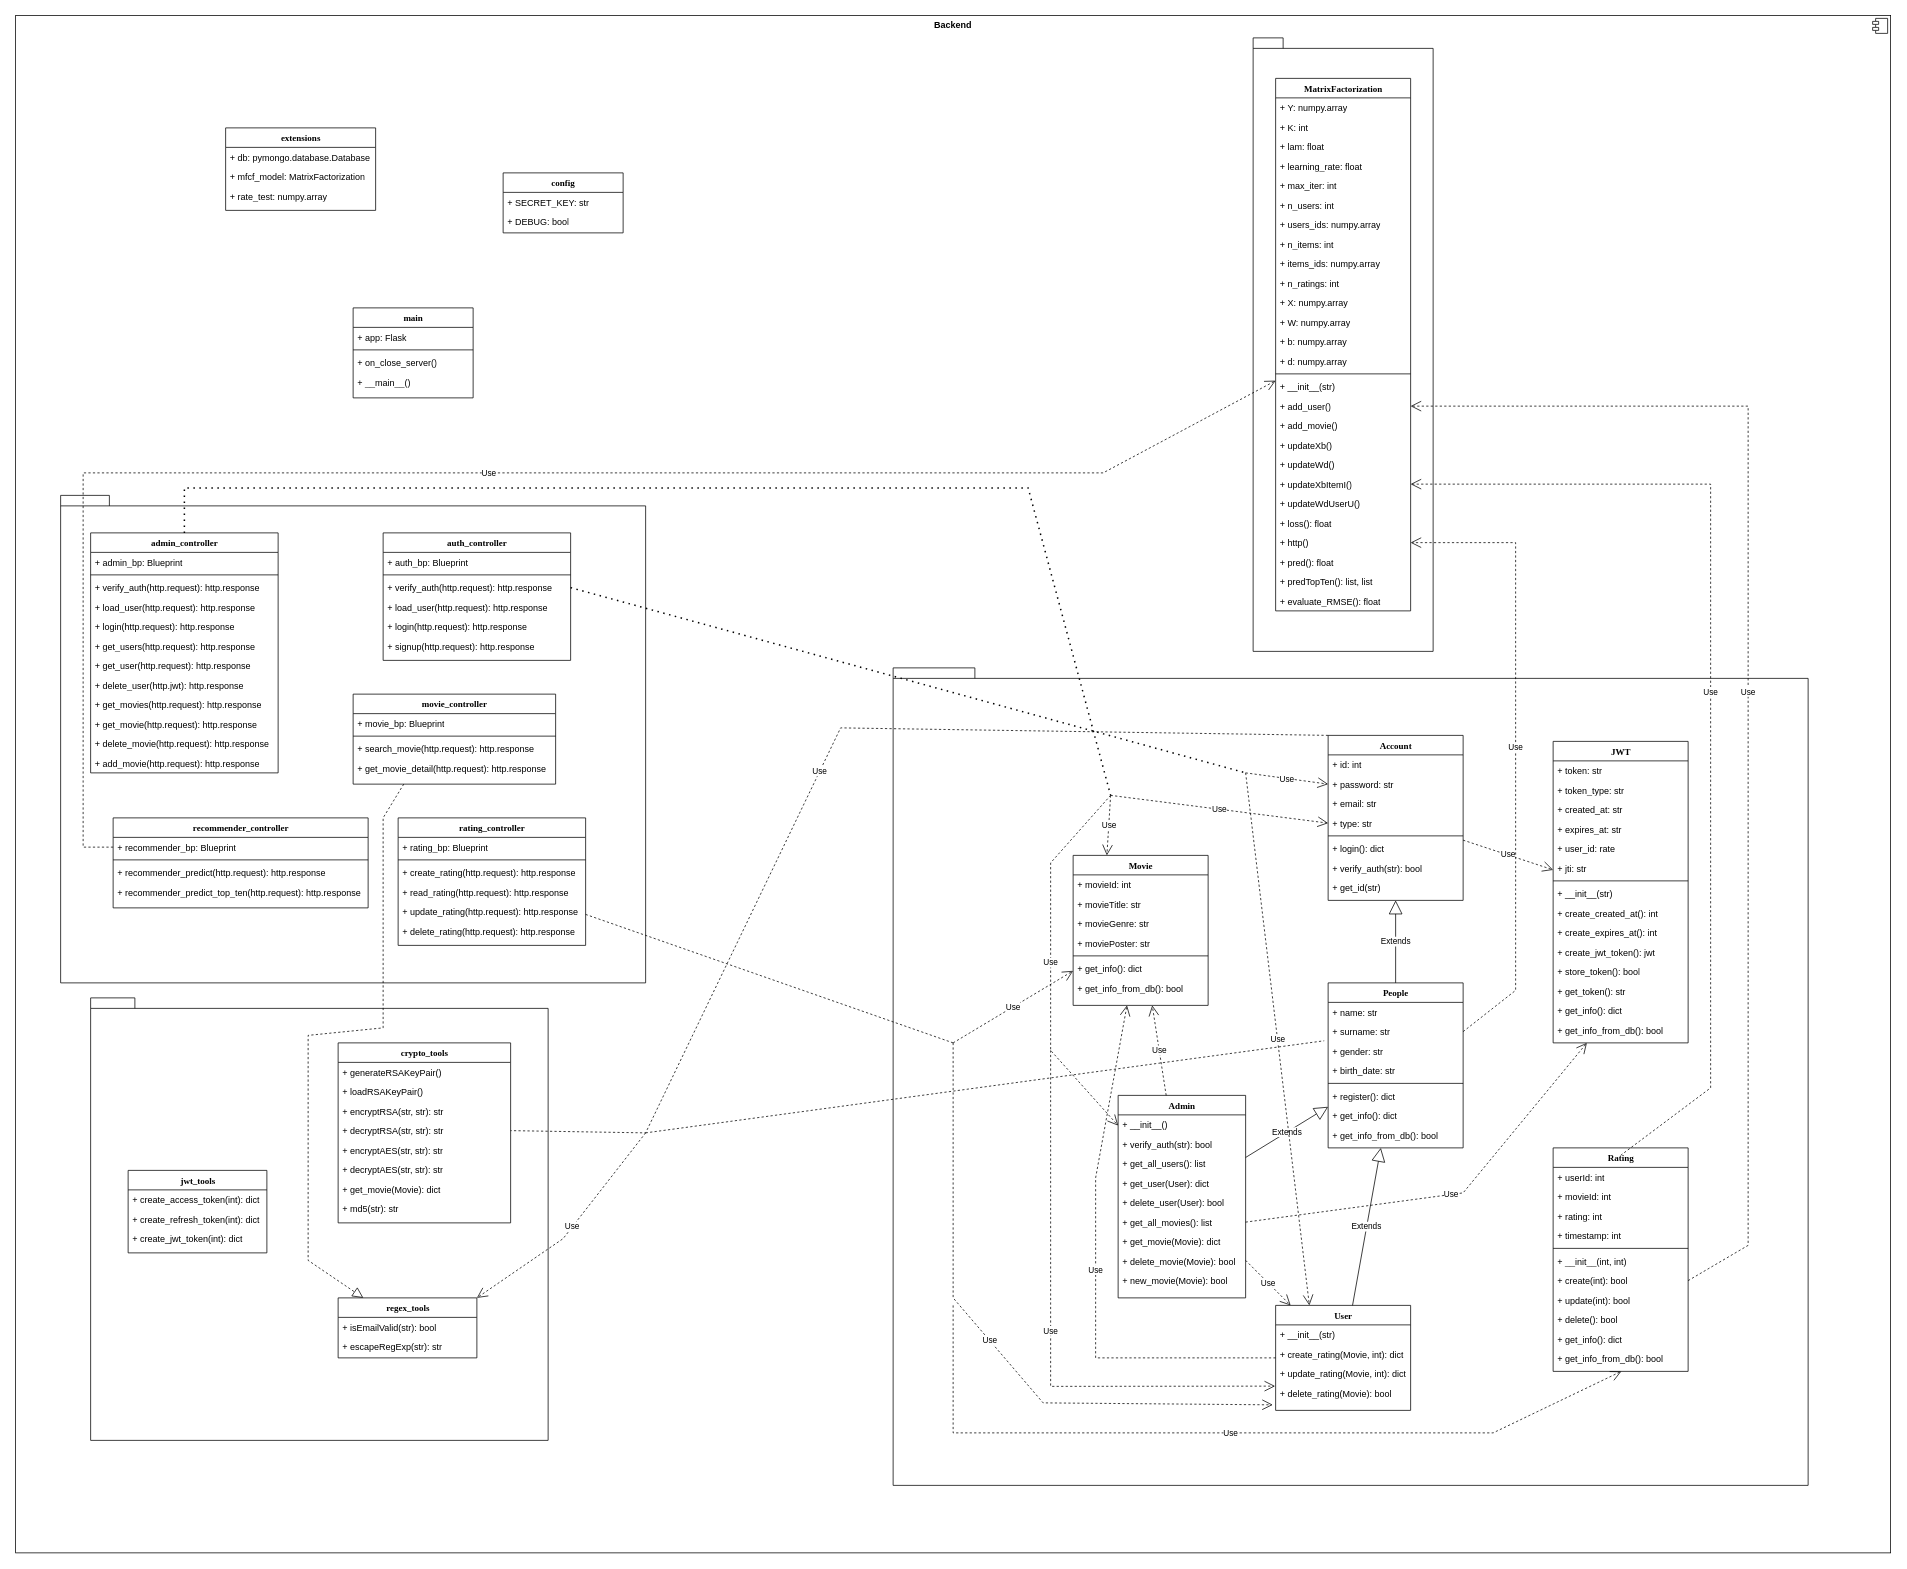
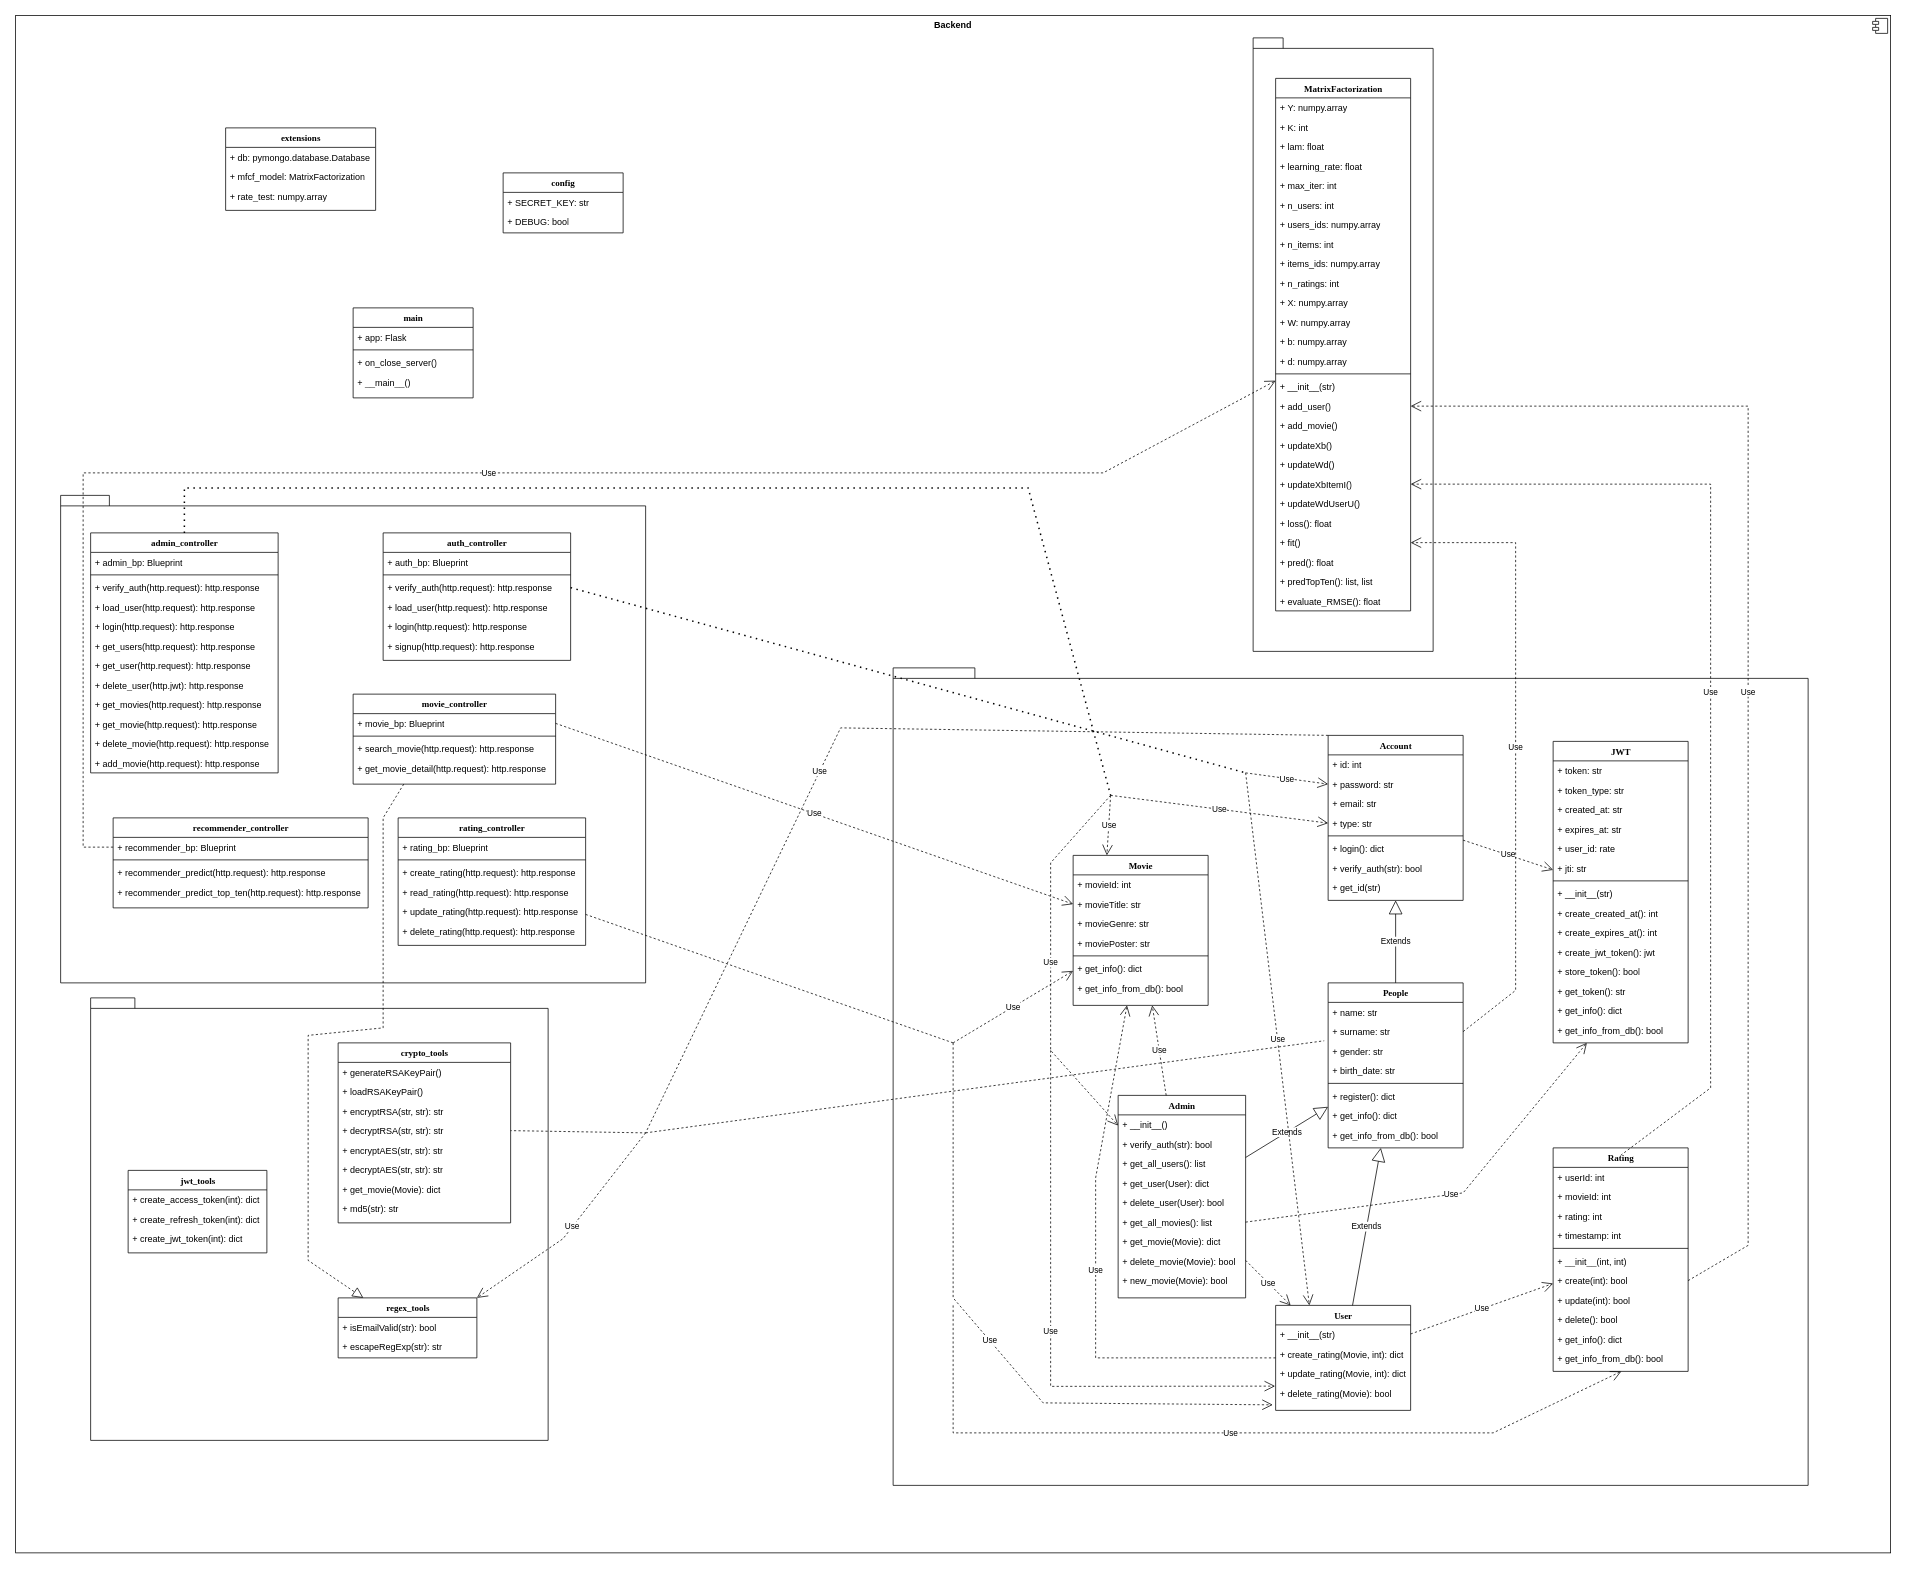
(1300, 544) -> (1296, 544)
none -> (813, 813)
none -> (1480, 1309)
